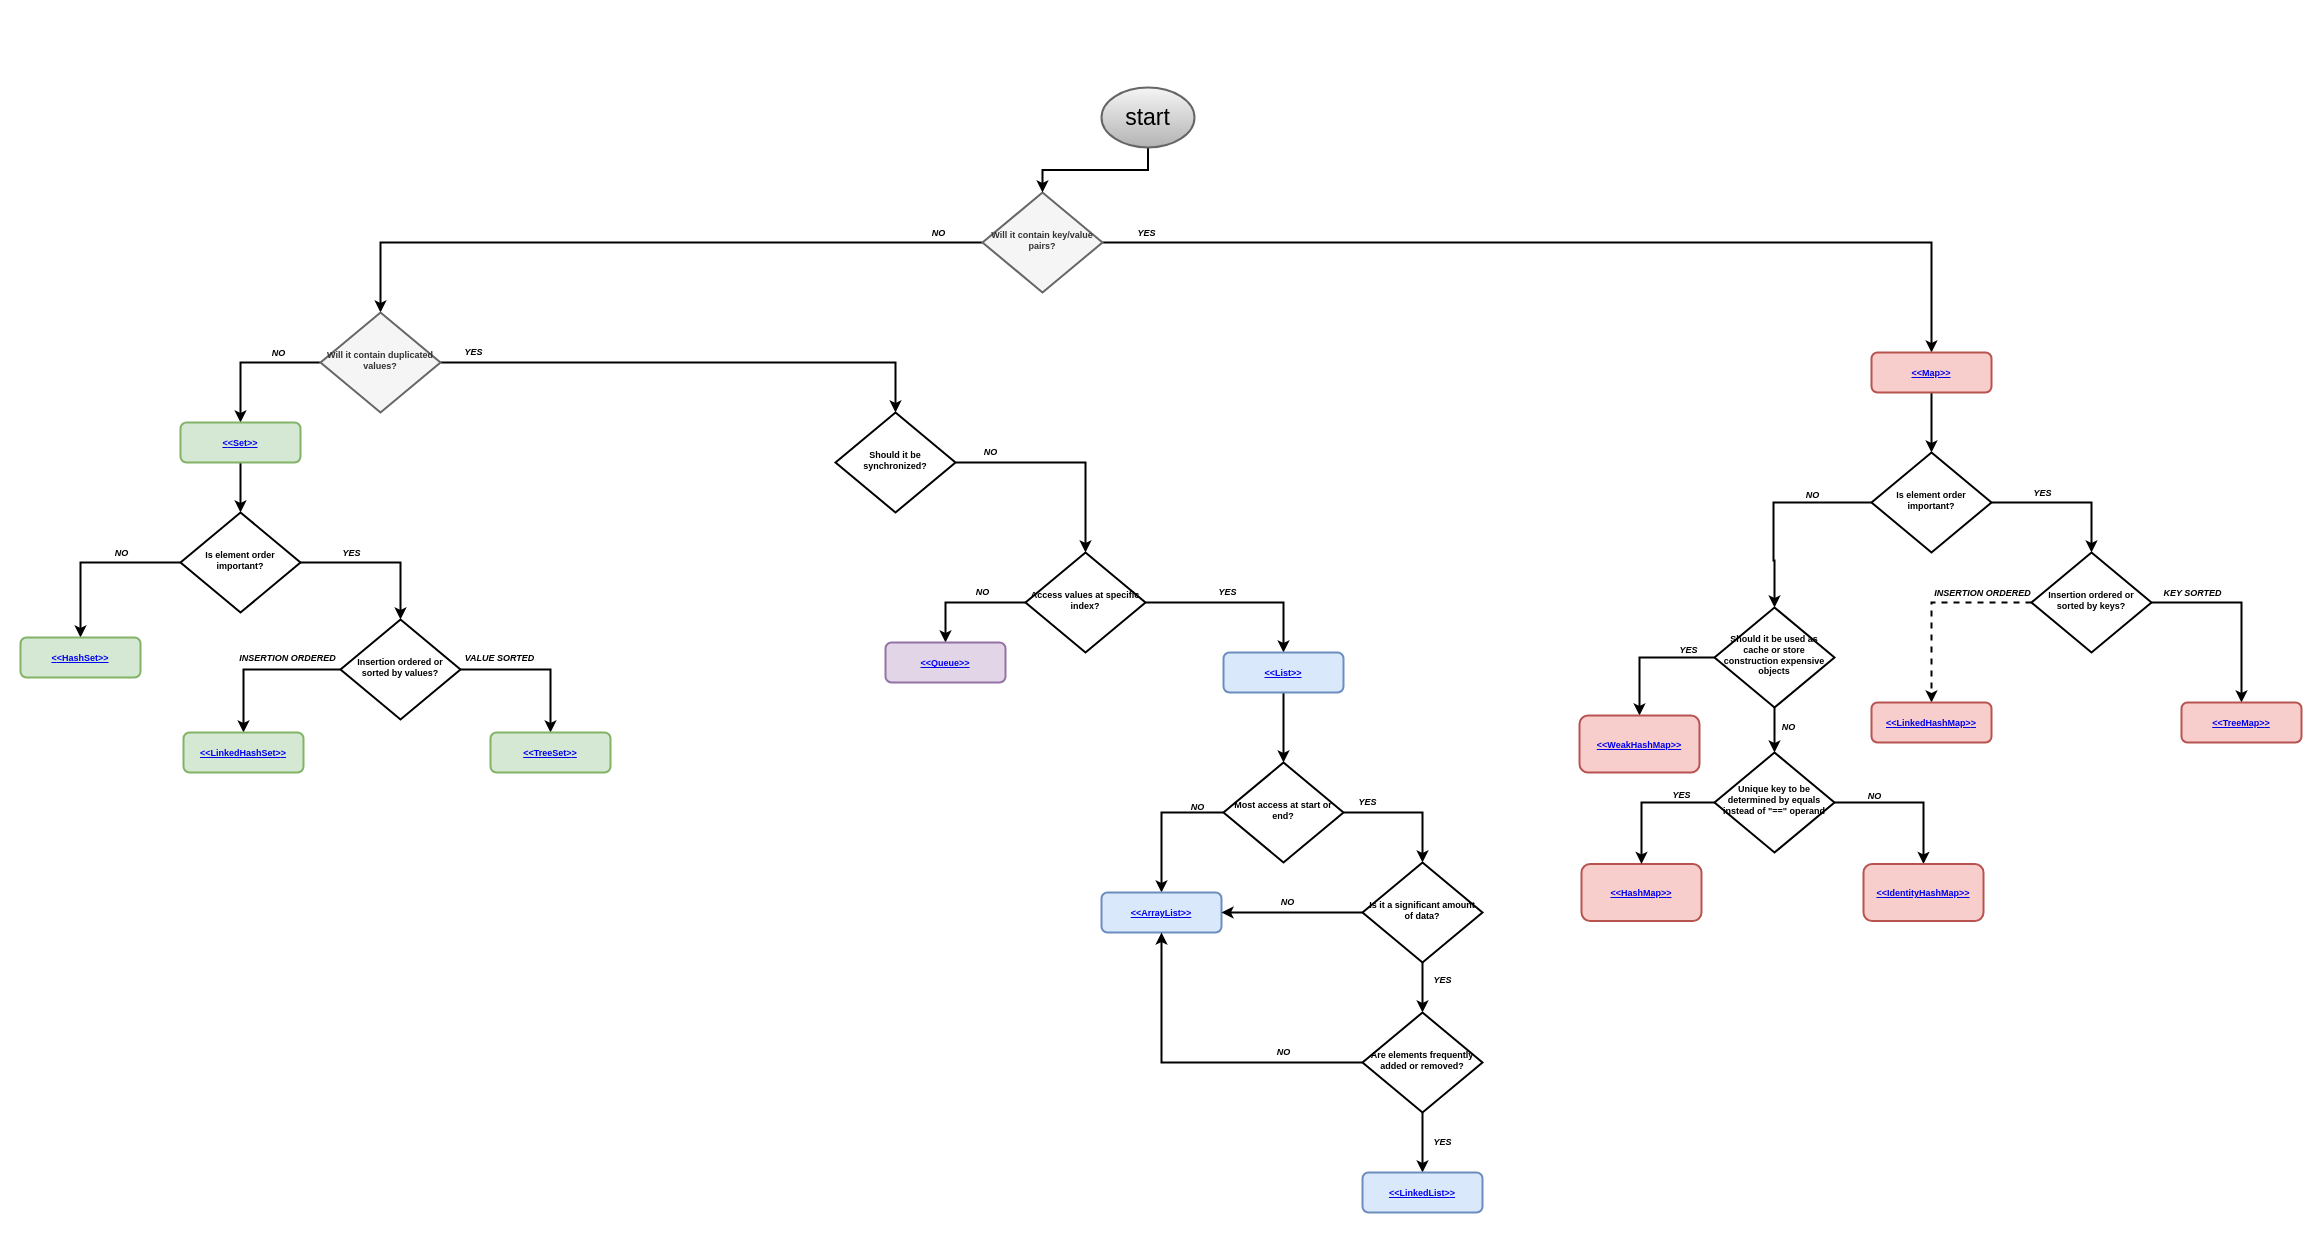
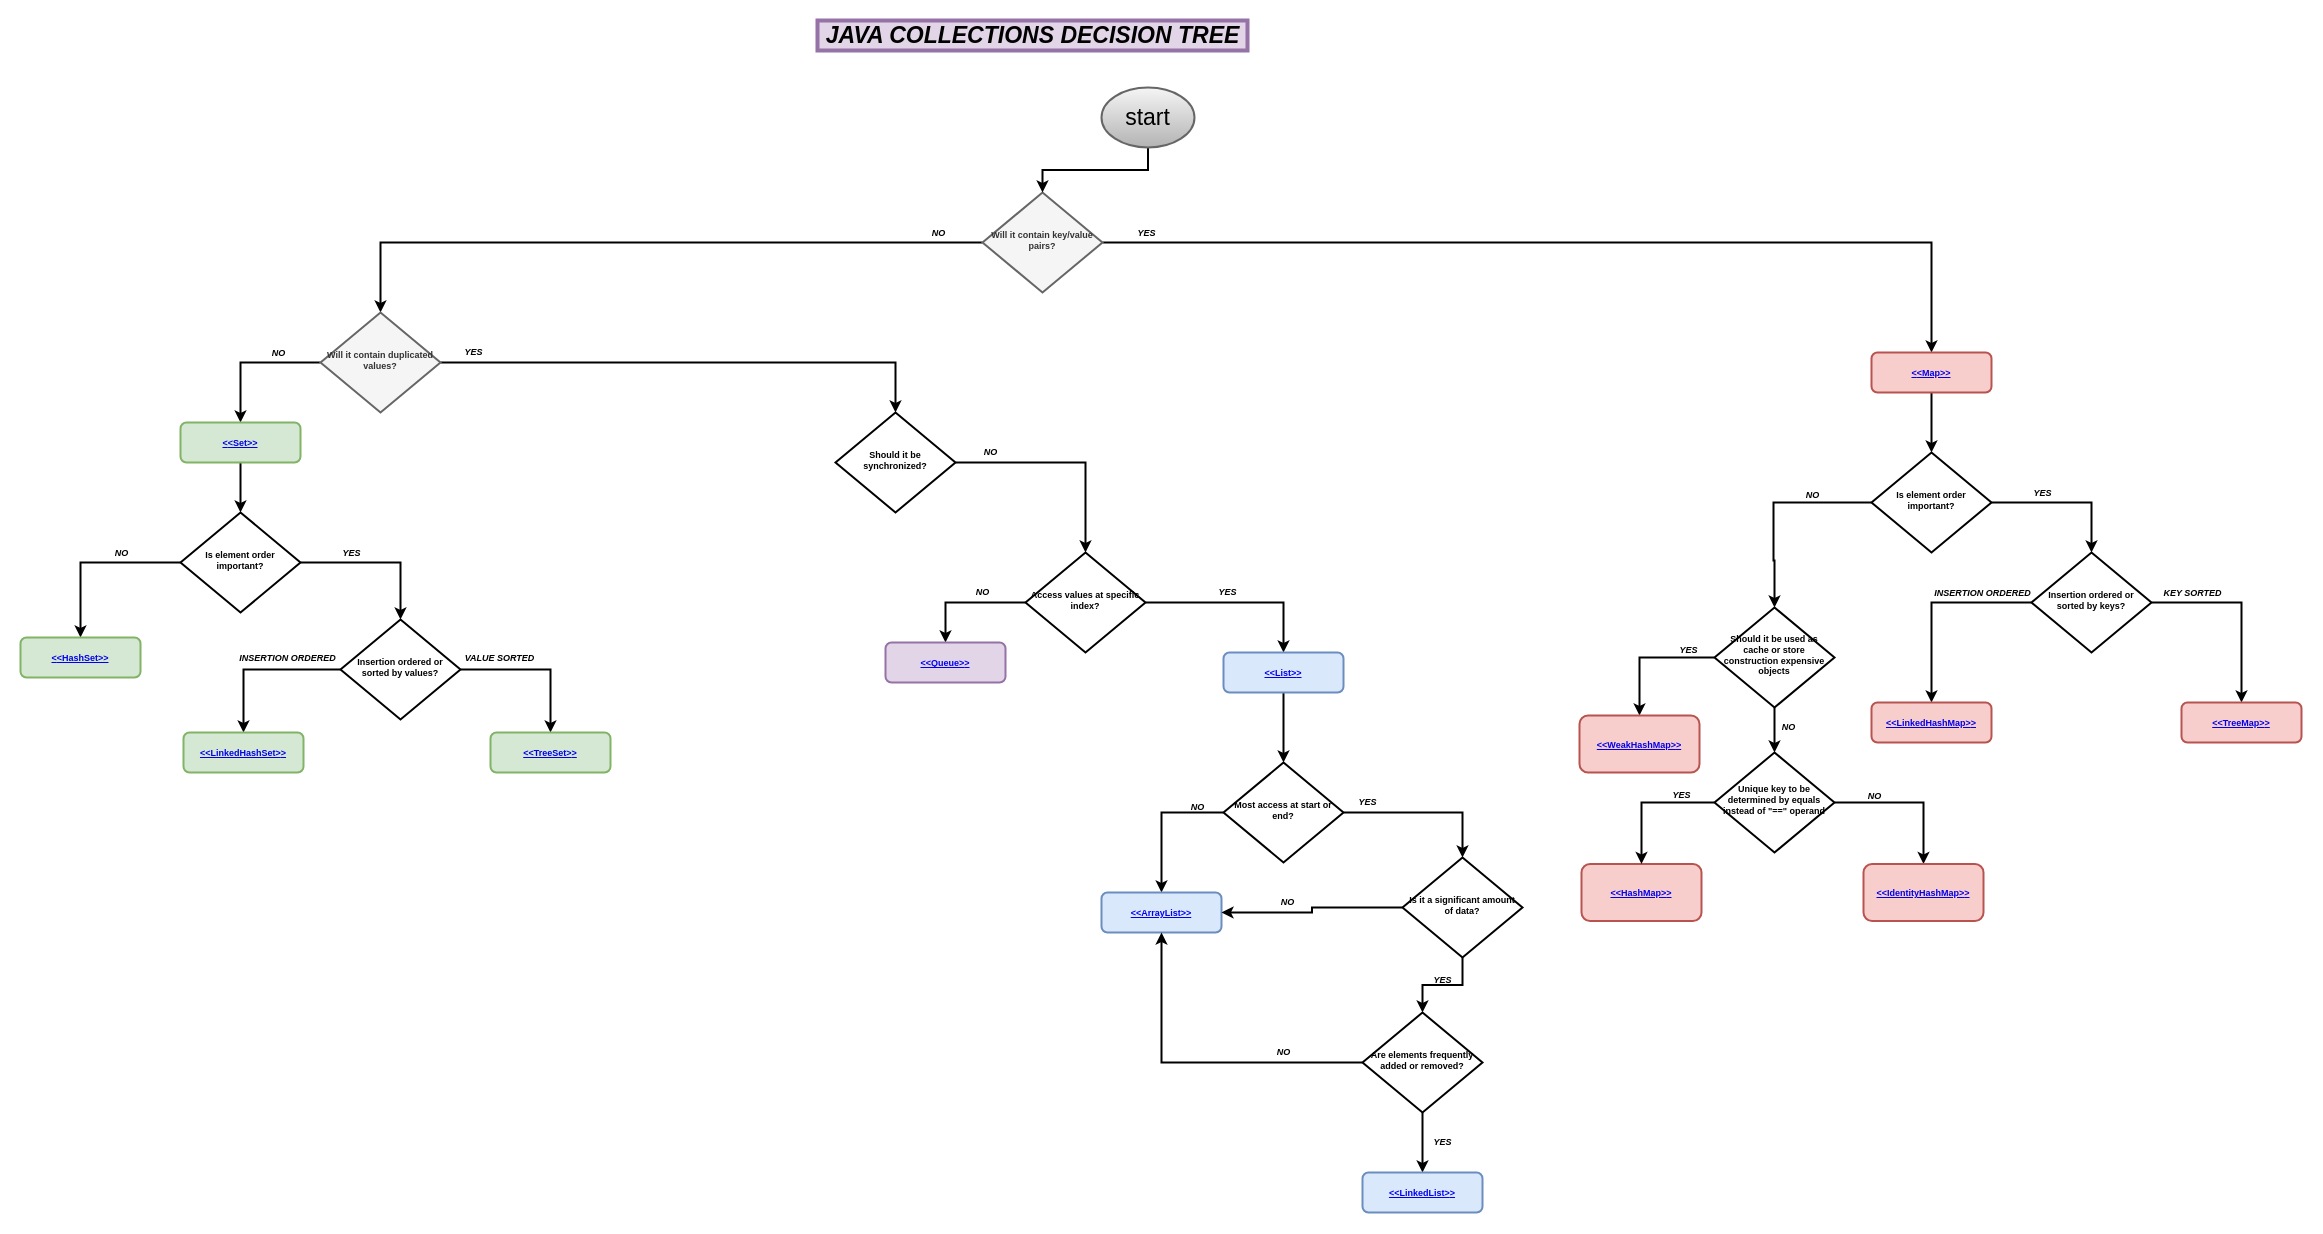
none -> (1033, 36)
(1934, 603) -> (1934, 603)
(1423, 913) -> (1463, 908)
